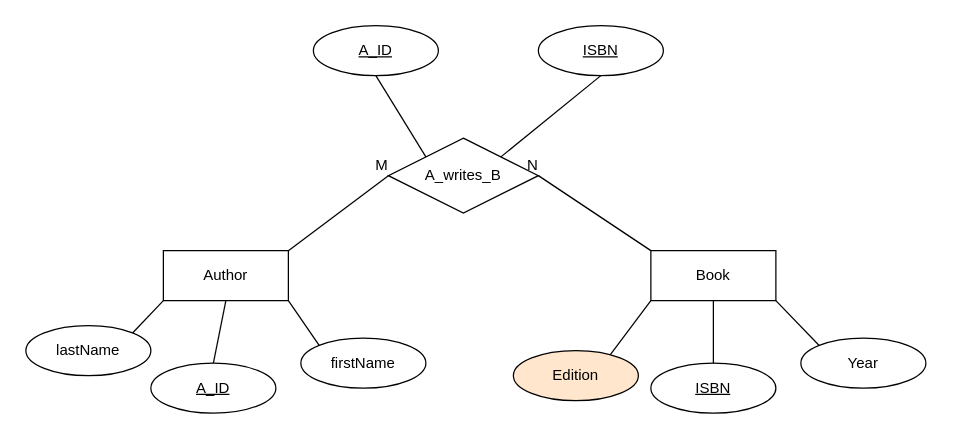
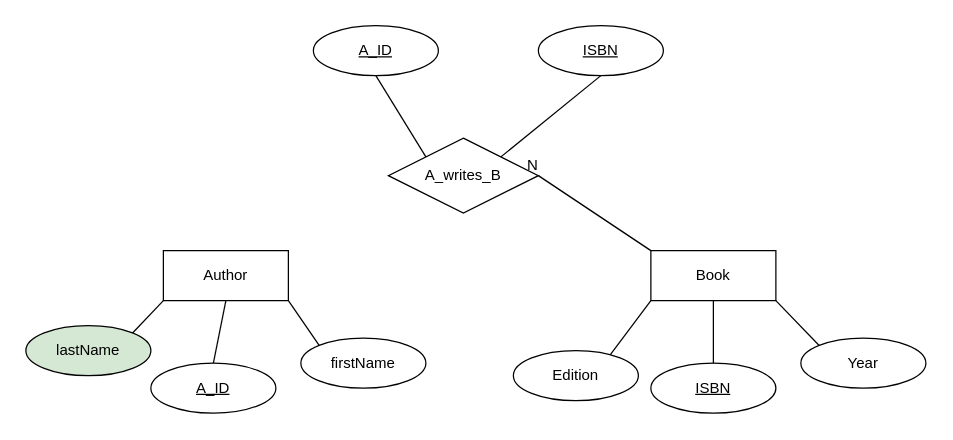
(338, 213) -> none
(88, 351) -> (88, 351)
(576, 376) -> (576, 376)
